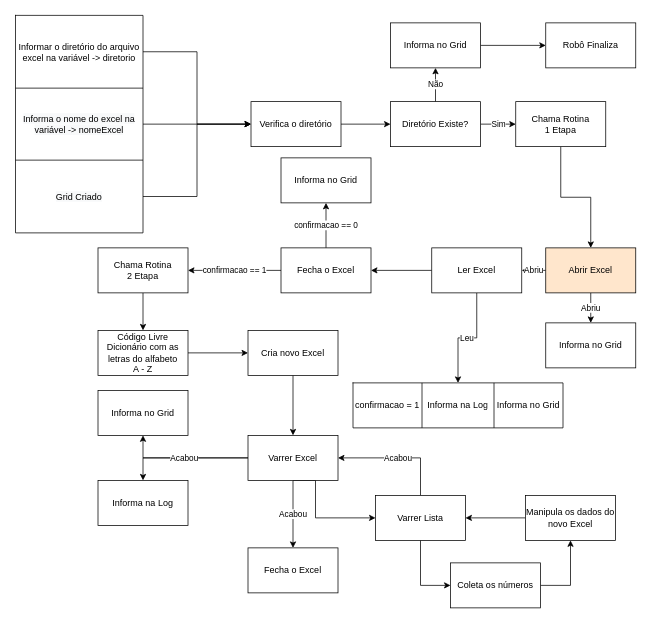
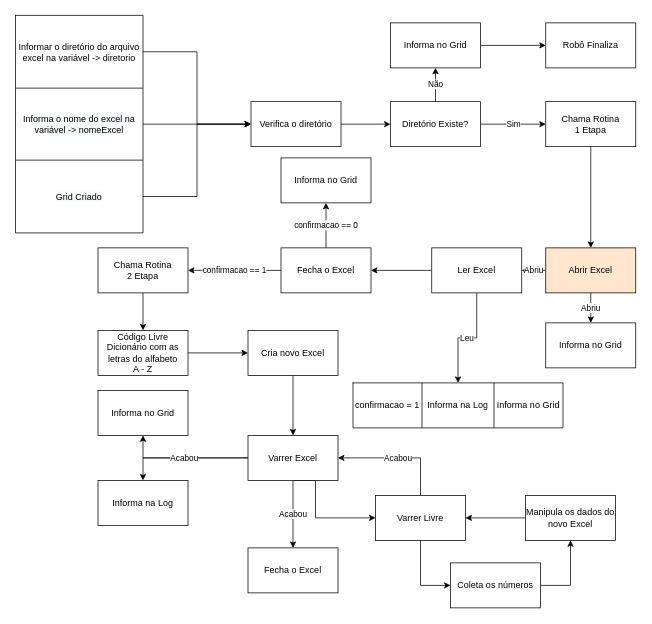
(561, 124) -> (591, 124)
(420, 518) -> (420, 518)
